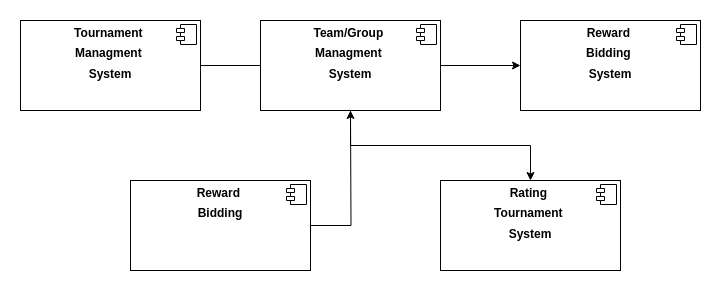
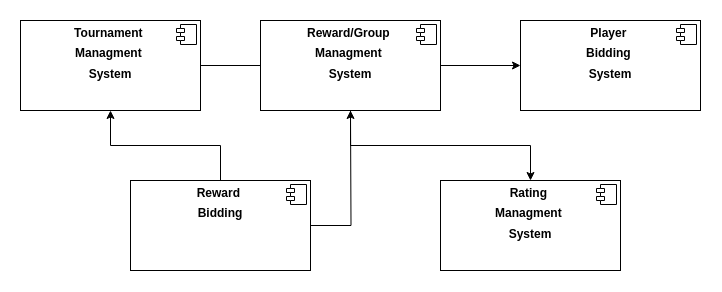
(294, 21) -> (301, 21)
(541, 21) -> (541, 21)
none -> (170, 146)
(474, 181) -> (471, 181)
